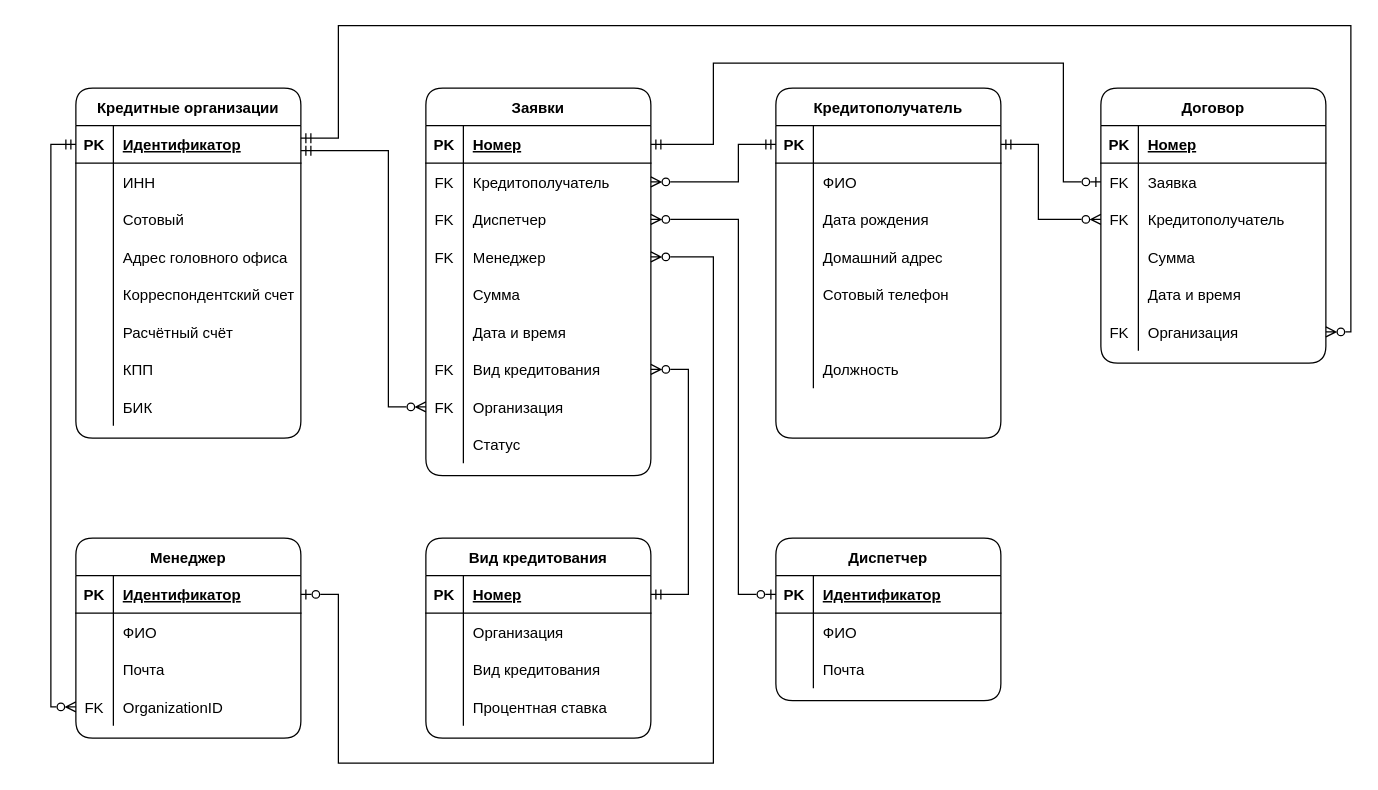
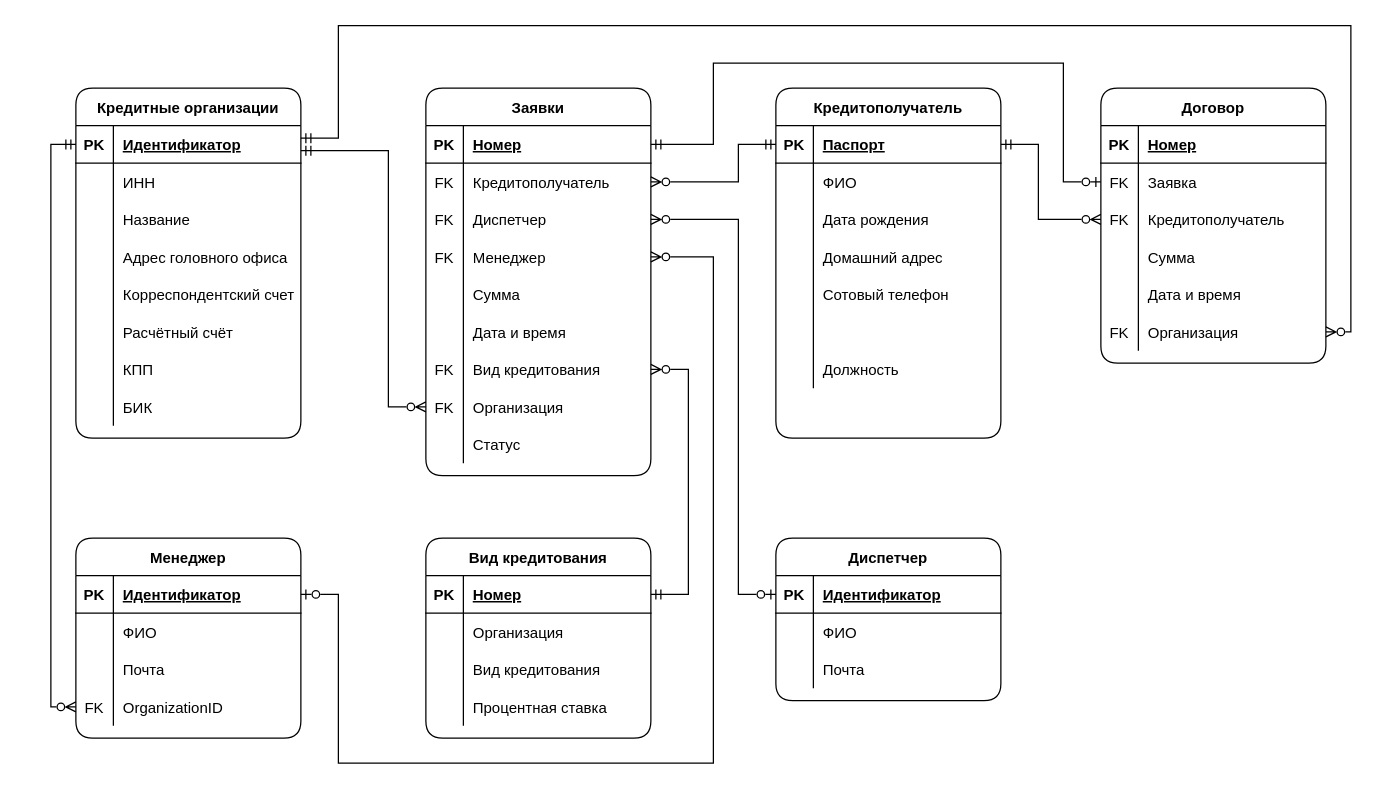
none -> (907, 144)
(152, 220) -> (156, 220)
